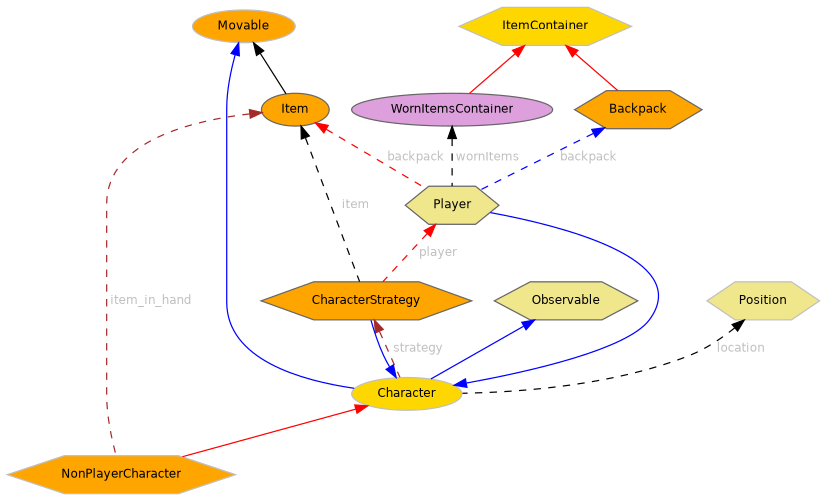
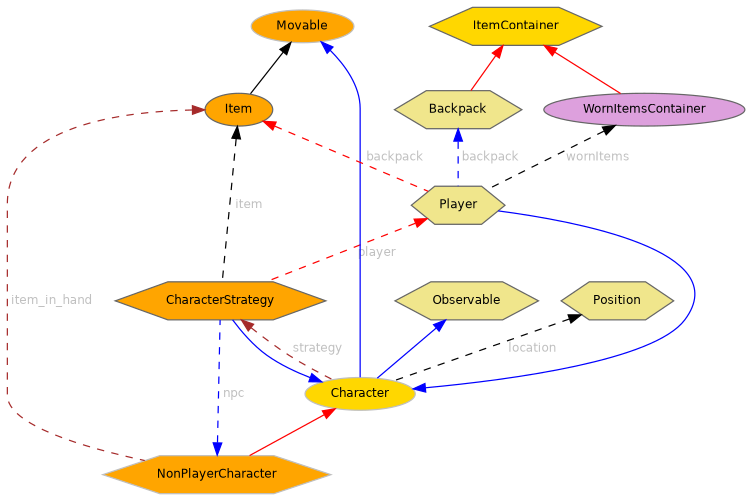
(545, 26) -> (516, 26)
(638, 110) -> (458, 110)
(763, 301) -> (617, 301)
none -> (219, 381)
